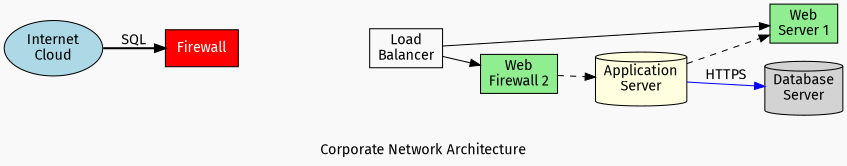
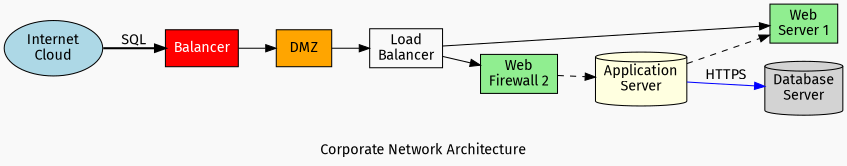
(202, 48) -> (202, 48)
none -> (304, 48)
